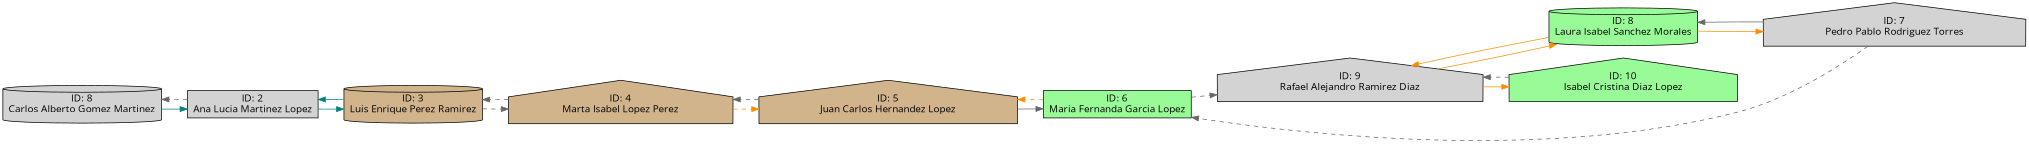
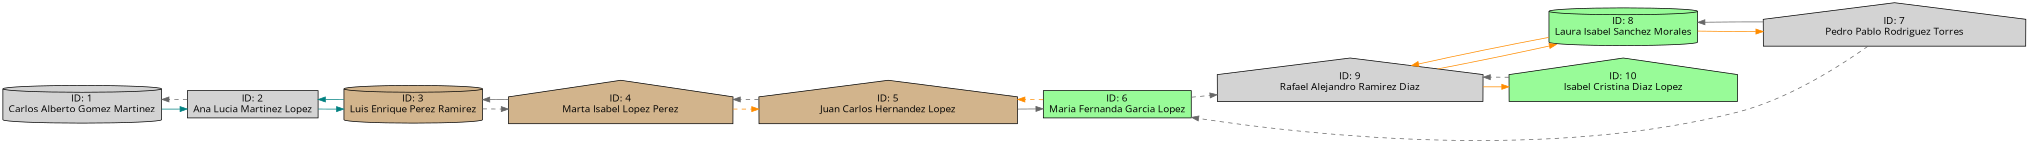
(499, 99) -> (499, 99)
(82, 104) -> (82, 104)
